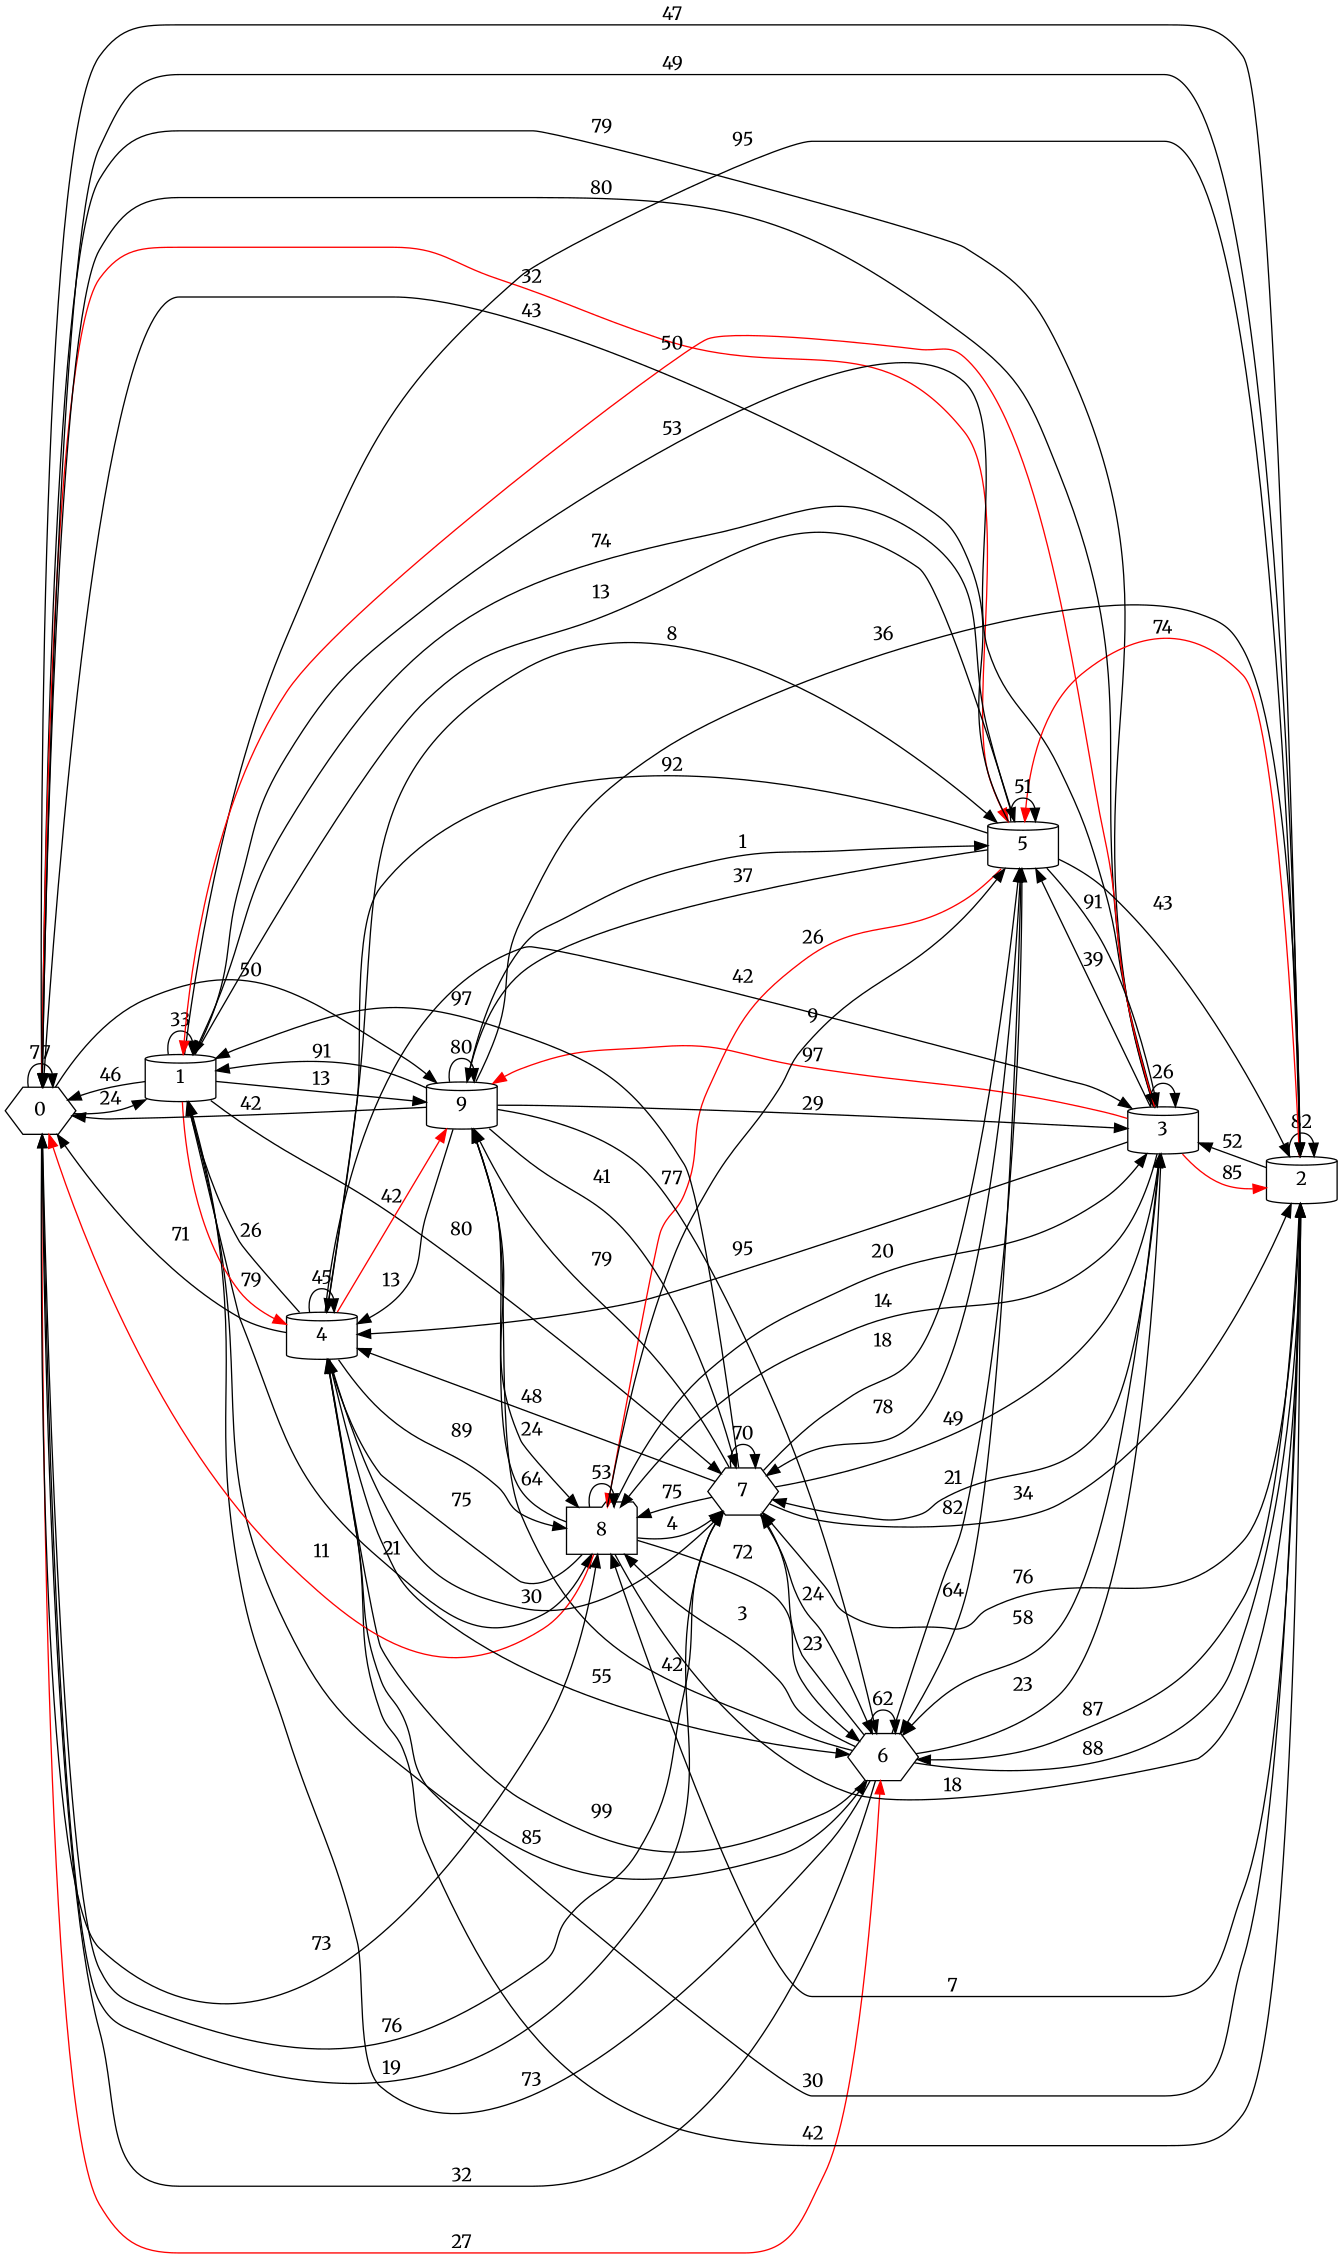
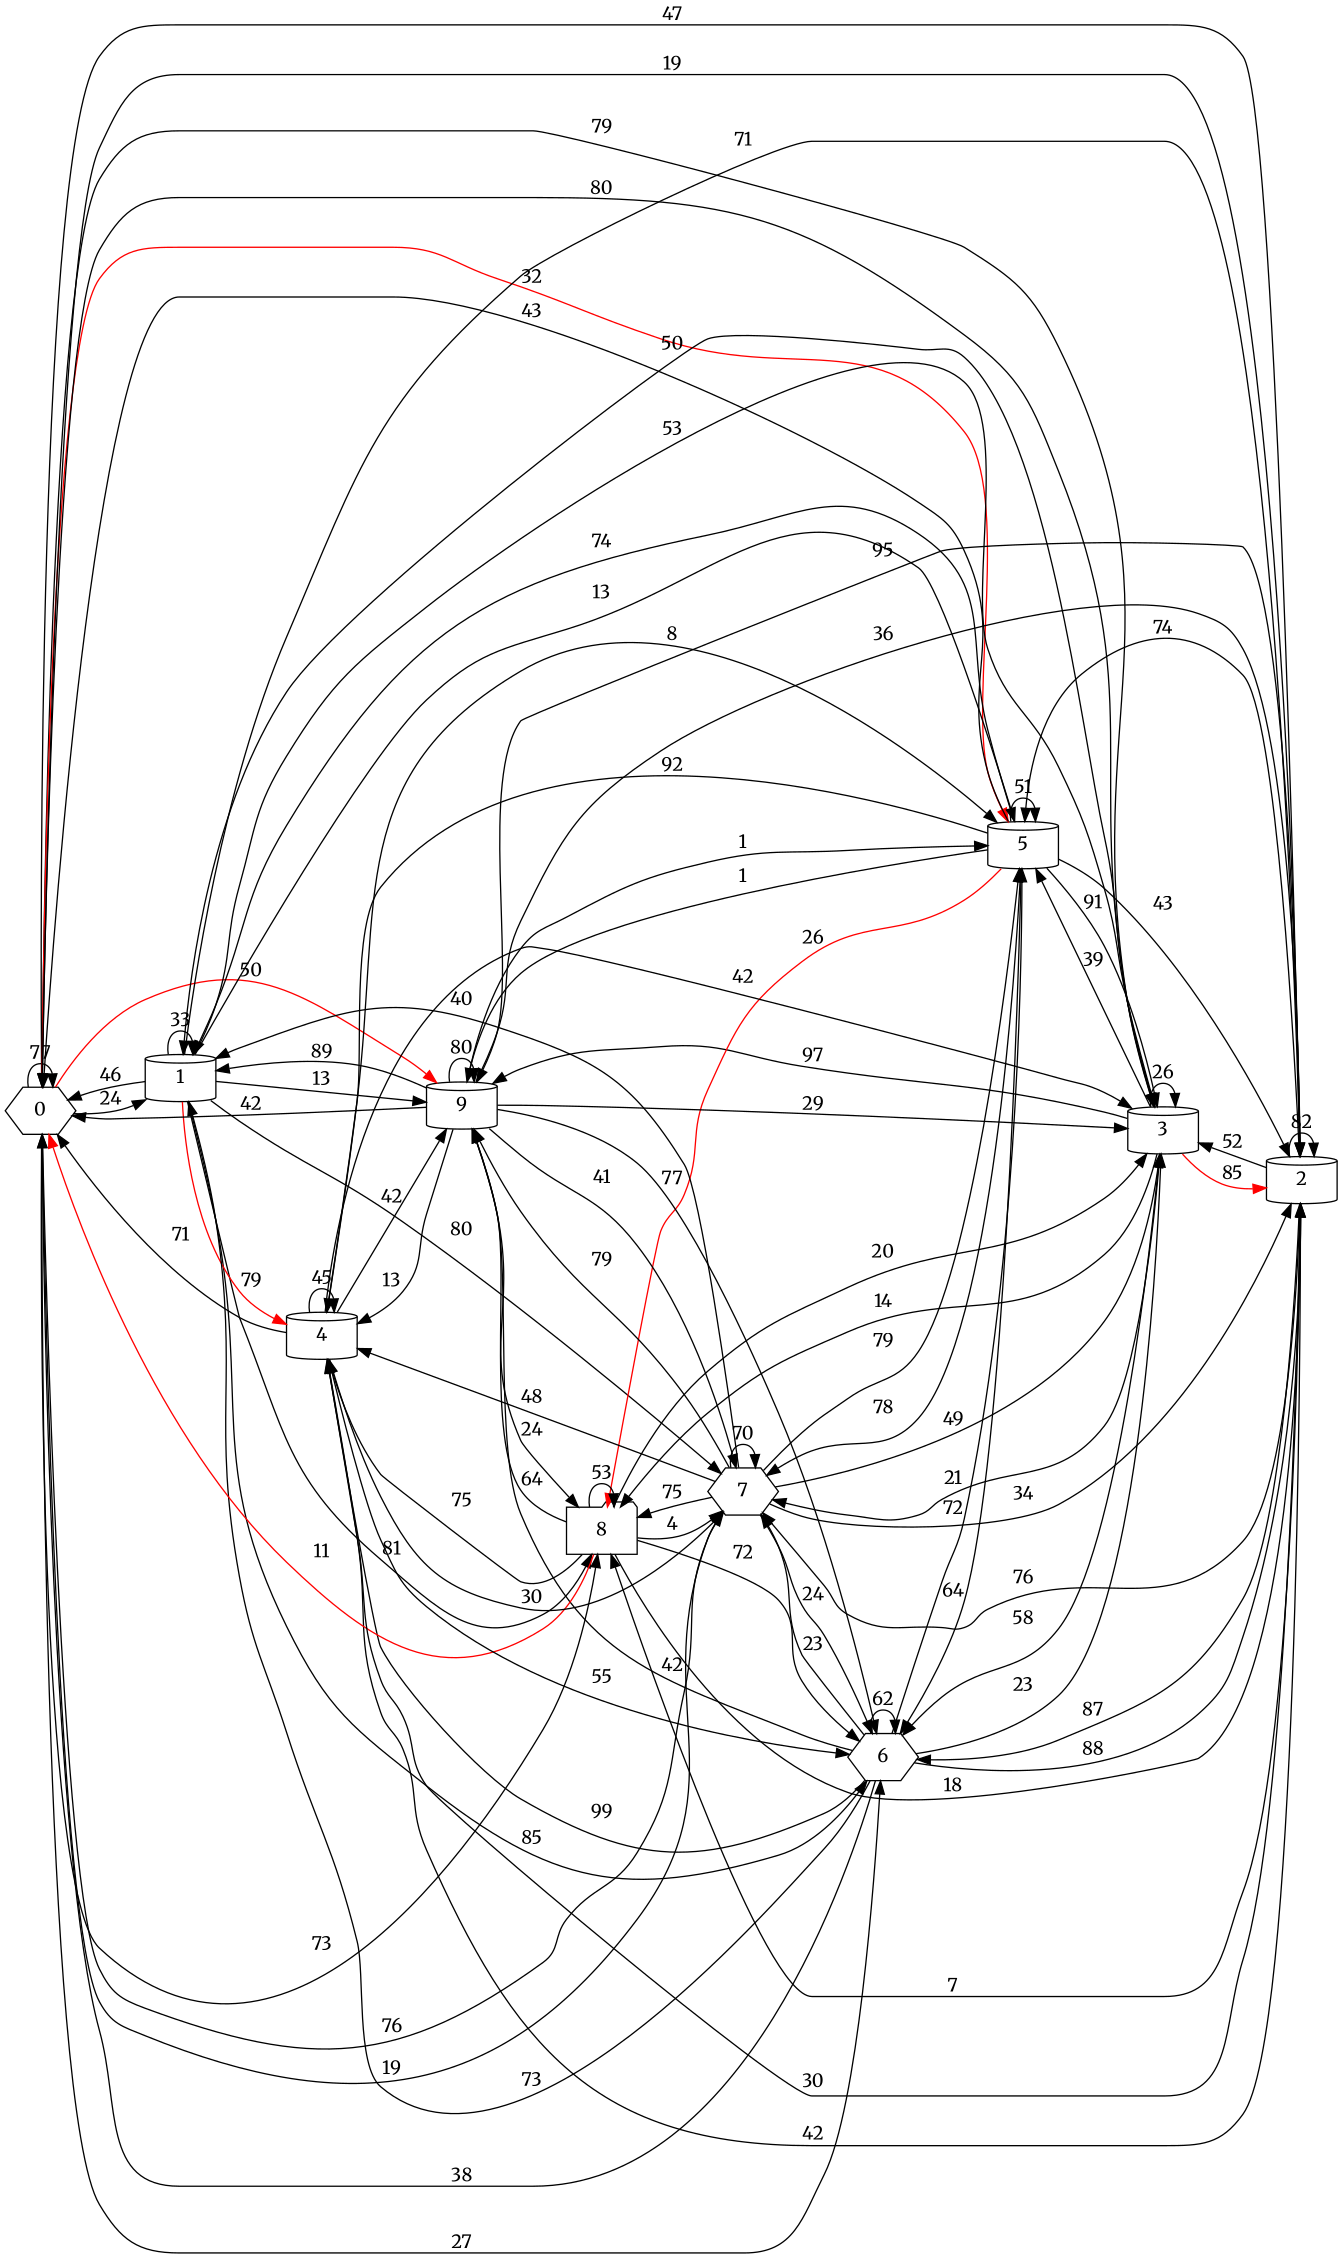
(672, 65) -> (672, 65)
(743, 141) -> (743, 141)
(768, 336) -> (768, 336)
none -> (1038, 544)
(1250, 691) -> (1250, 691)
(743, 877) -> (743, 877)
(211, 981) -> (211, 981)
(462, 1000) -> (462, 1000)
(322, 1053) -> (322, 1053)
(815, 1068) -> (815, 1068)
(734, 1150) -> none
(229, 1223) -> none
(388, 1227) -> (388, 1227)
(755, 1266) -> none
(883, 1342) -> (883, 1342)
(441, 1450) -> none
(953, 1509) -> (953, 1509)
(392, 1550) -> (392, 1550)
(749, 1653) -> none
(462, 2176) -> (462, 2176)
(130, 2241) -> (130, 2241)
